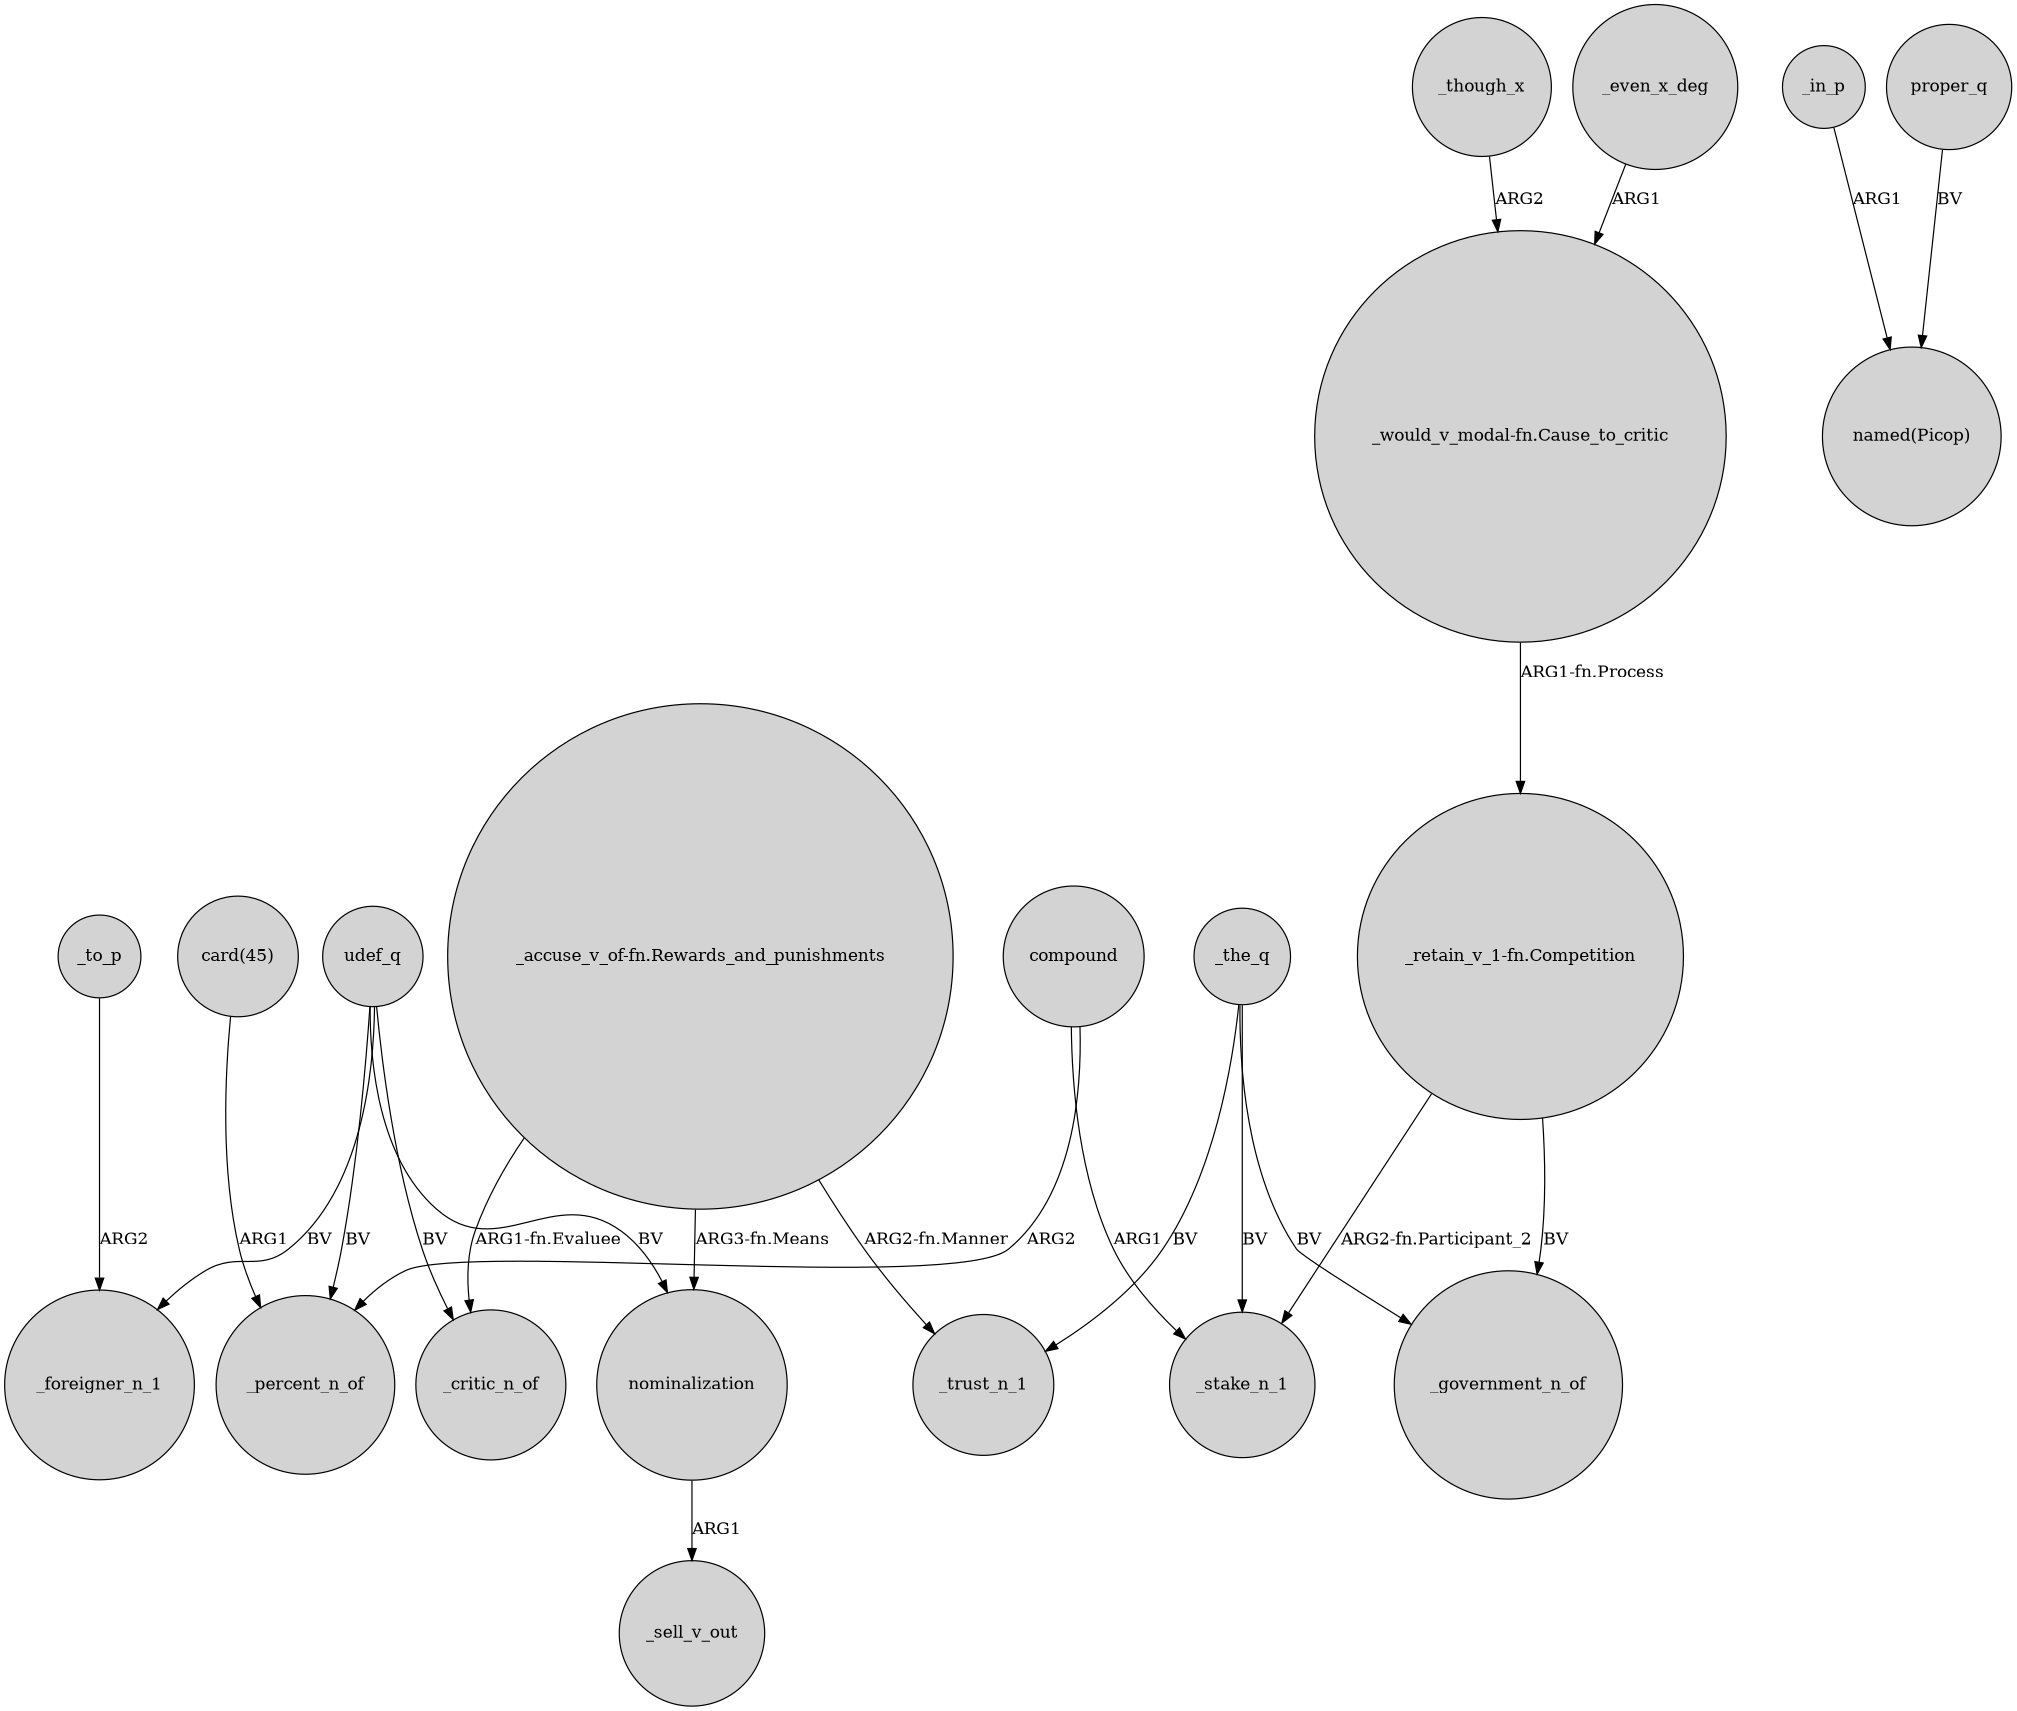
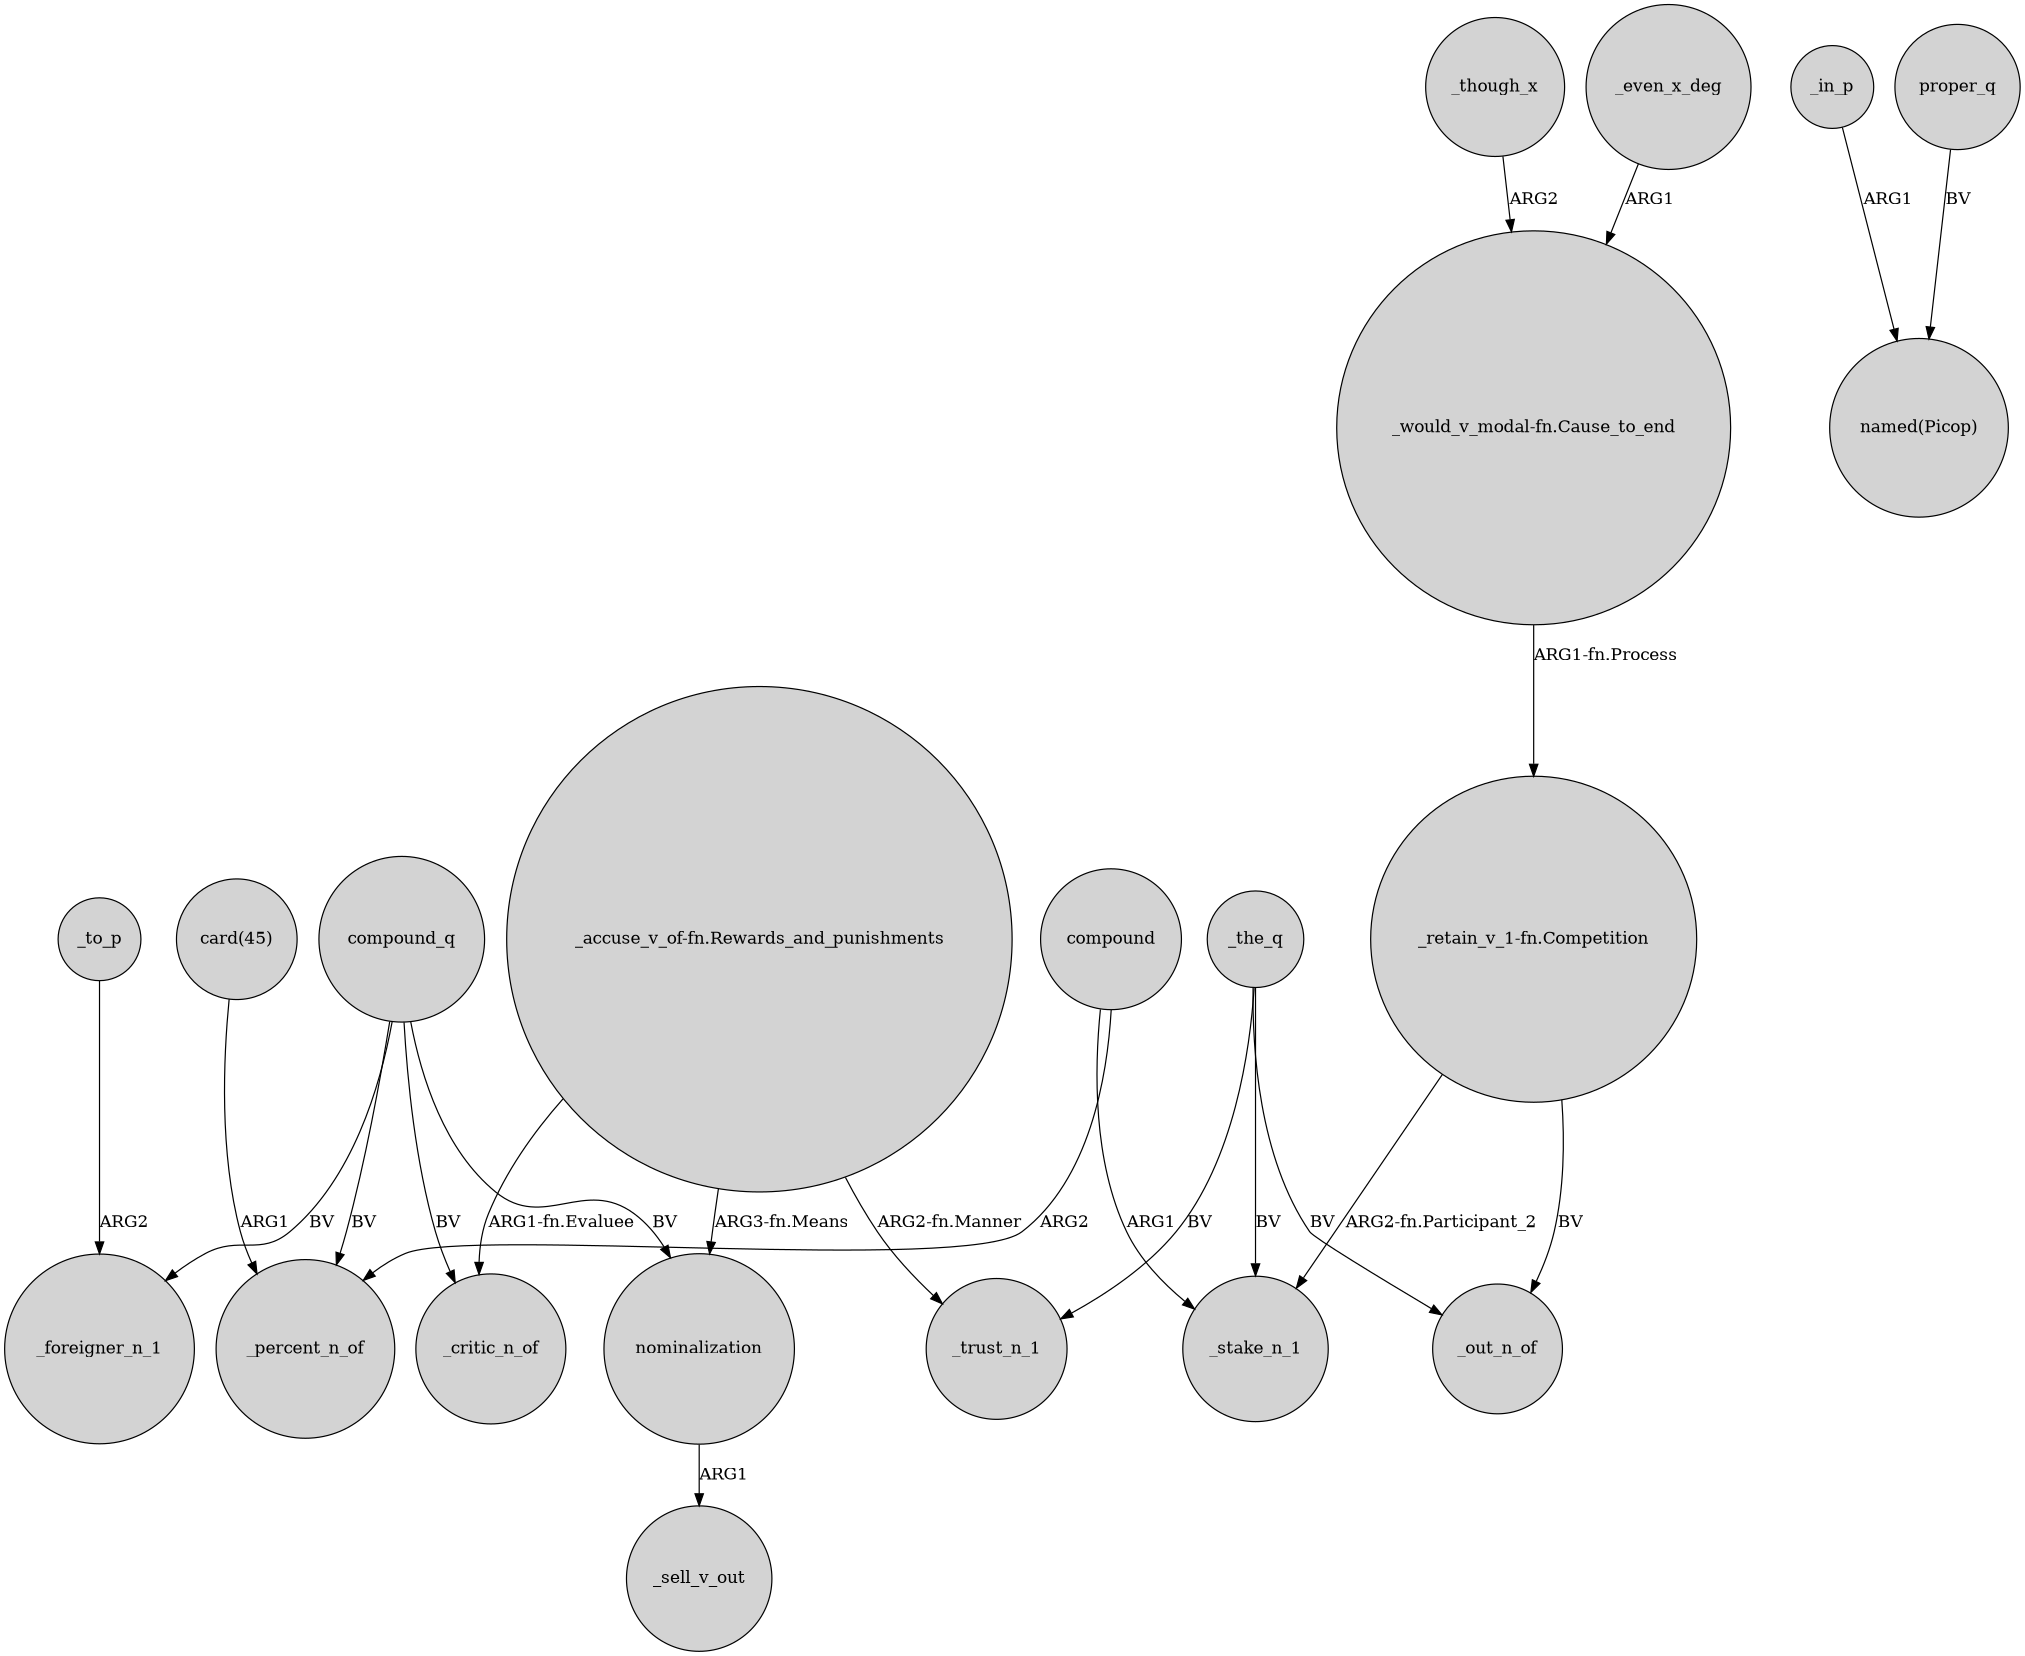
(1520, 436) -> (1534, 428)
(373, 956) -> (402, 939)
(1508, 1385) -> (1498, 1349)
